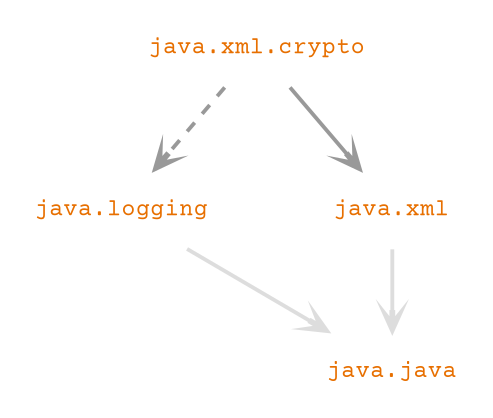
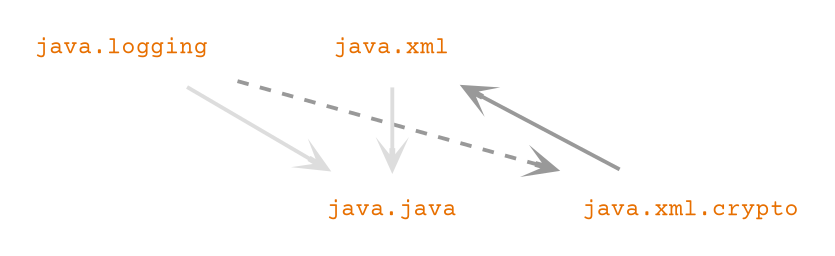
(196, 121) -> (380, 121)
